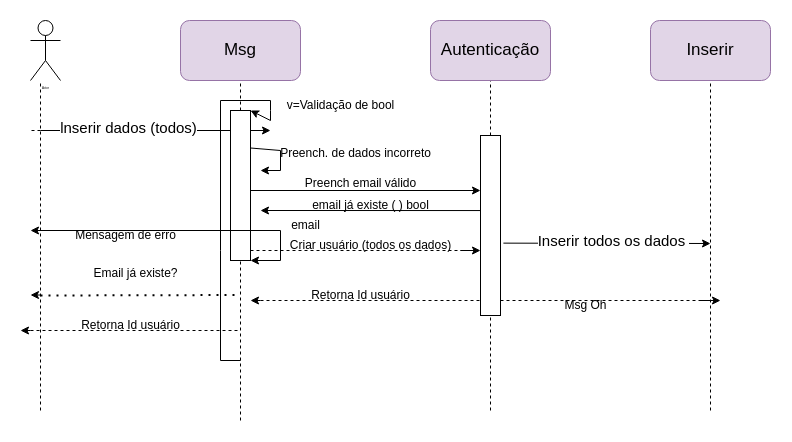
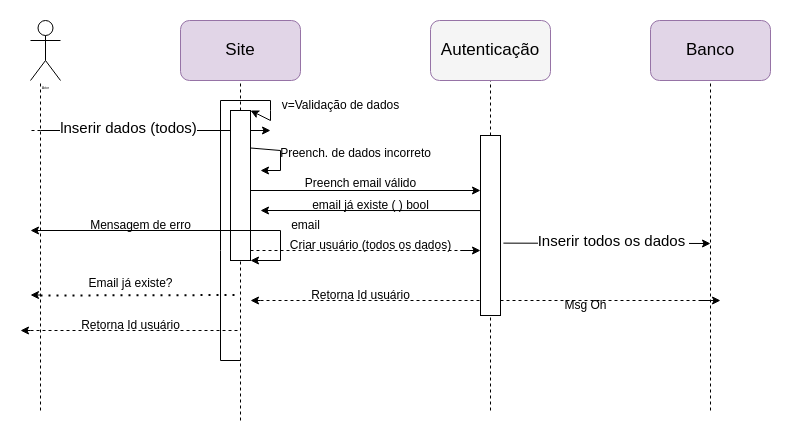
(241, 51) -> (241, 51)
(491, 51) -> (491, 51)
(711, 51) -> (711, 51)
(341, 106) -> (341, 106)
(126, 236) -> (141, 226)
(136, 274) -> (131, 284)
